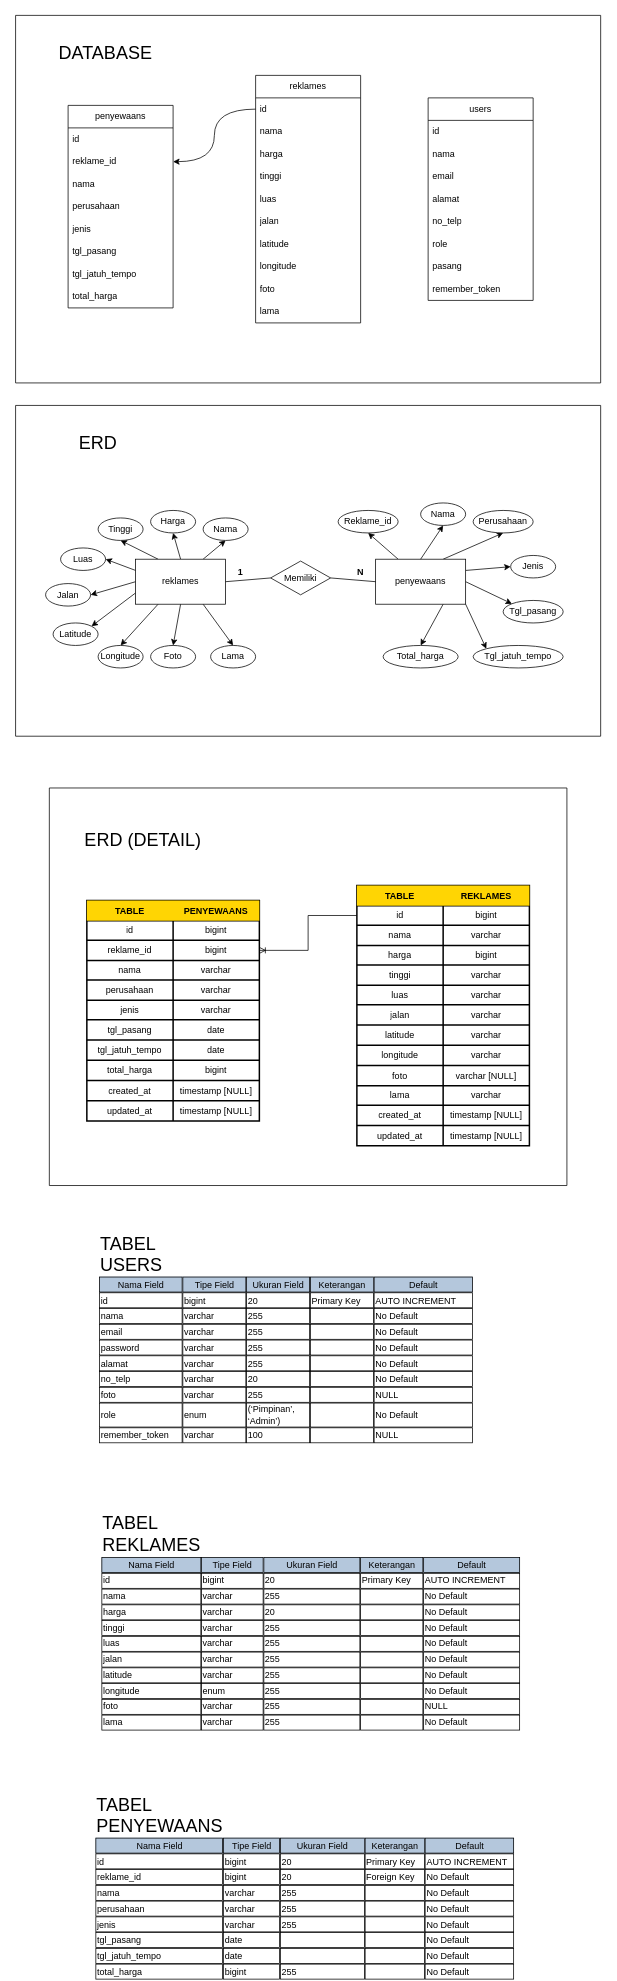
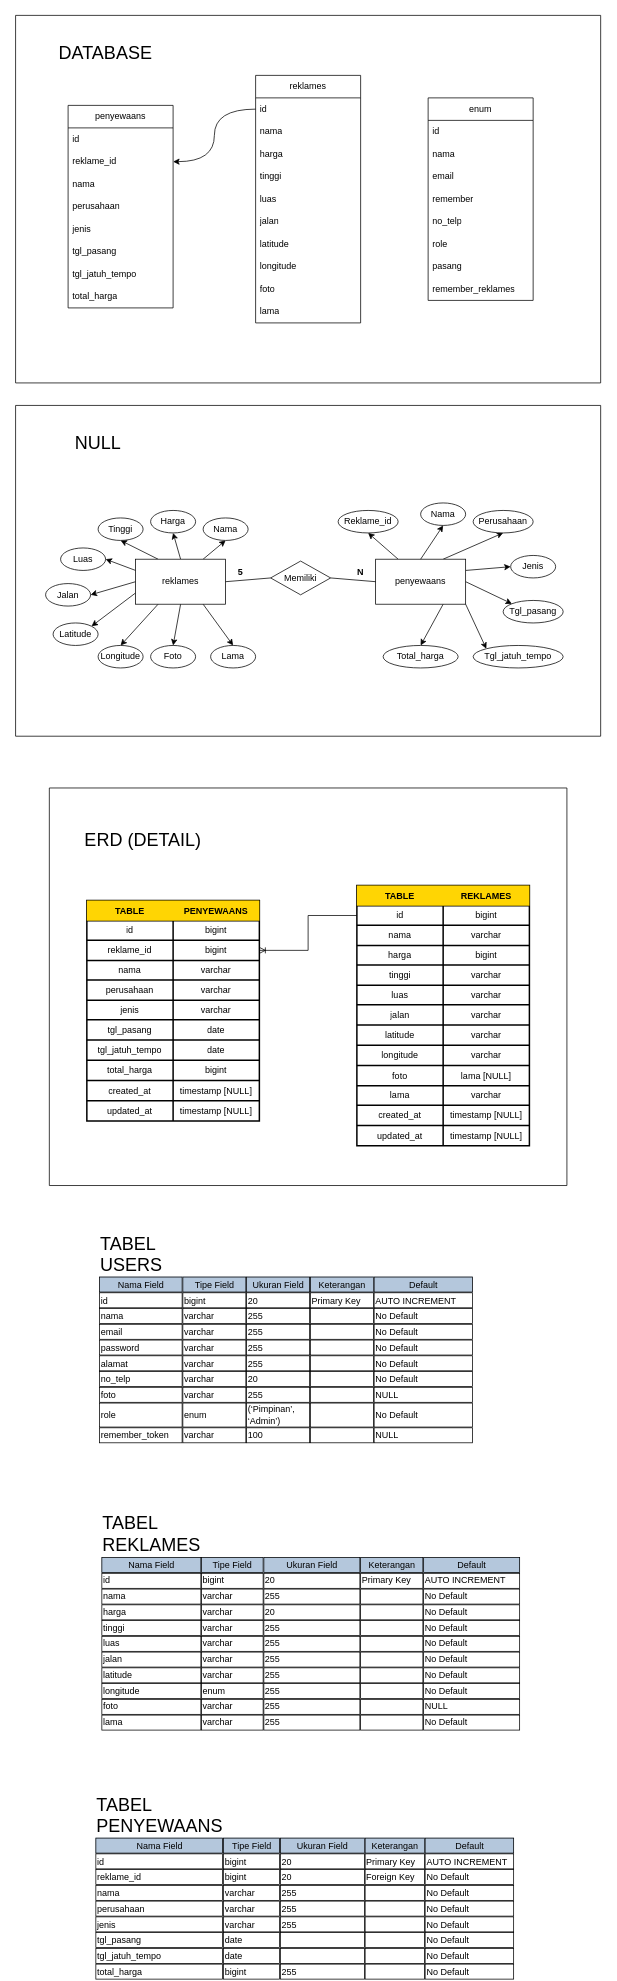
(480, 109) -> (480, 109)
(446, 199) -> (453, 199)
(468, 289) -> (474, 289)
(98, 443) -> (98, 443)
(240, 573) -> (240, 573)
(486, 1076) -> (486, 1076)
